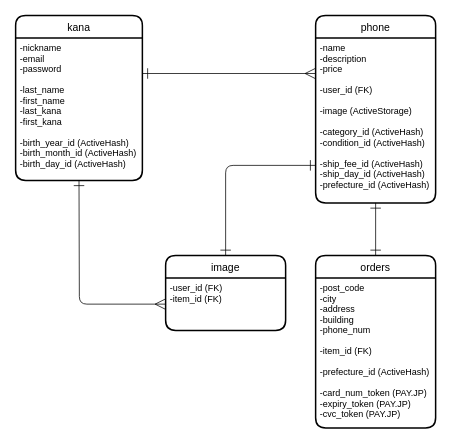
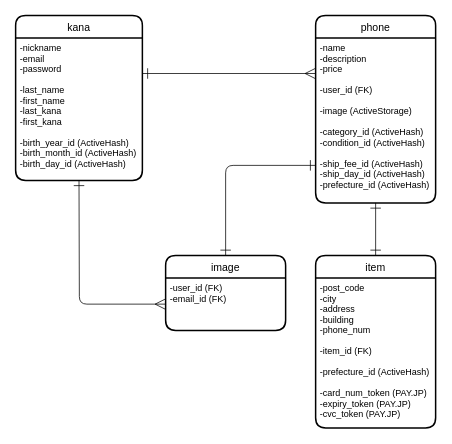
(375, 267) -> (375, 267)
(200, 288) -> (200, 288)
